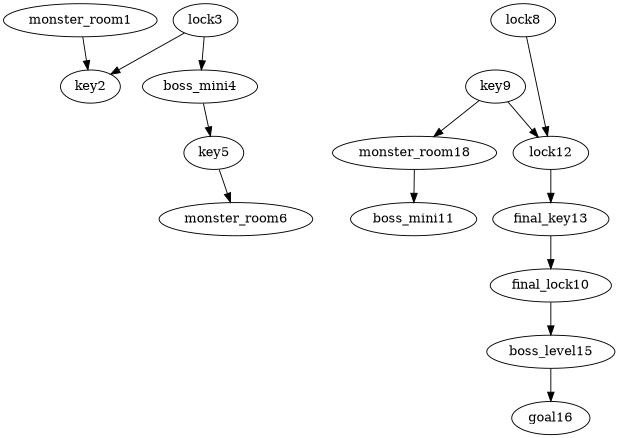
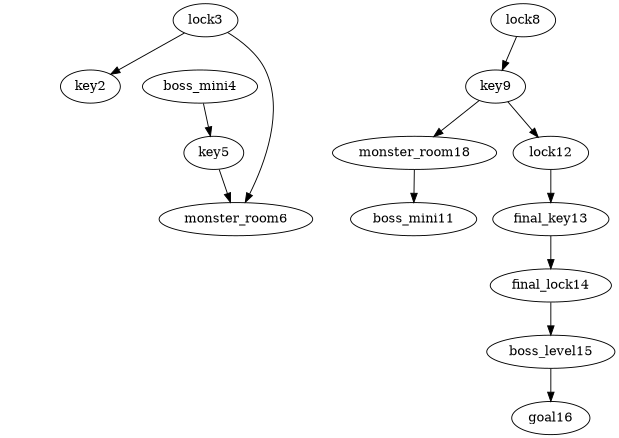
(80, 20) -> none
(203, 49) -> (273, 106)
(536, 82) -> (511, 49)
(551, 285) -> (551, 285)
